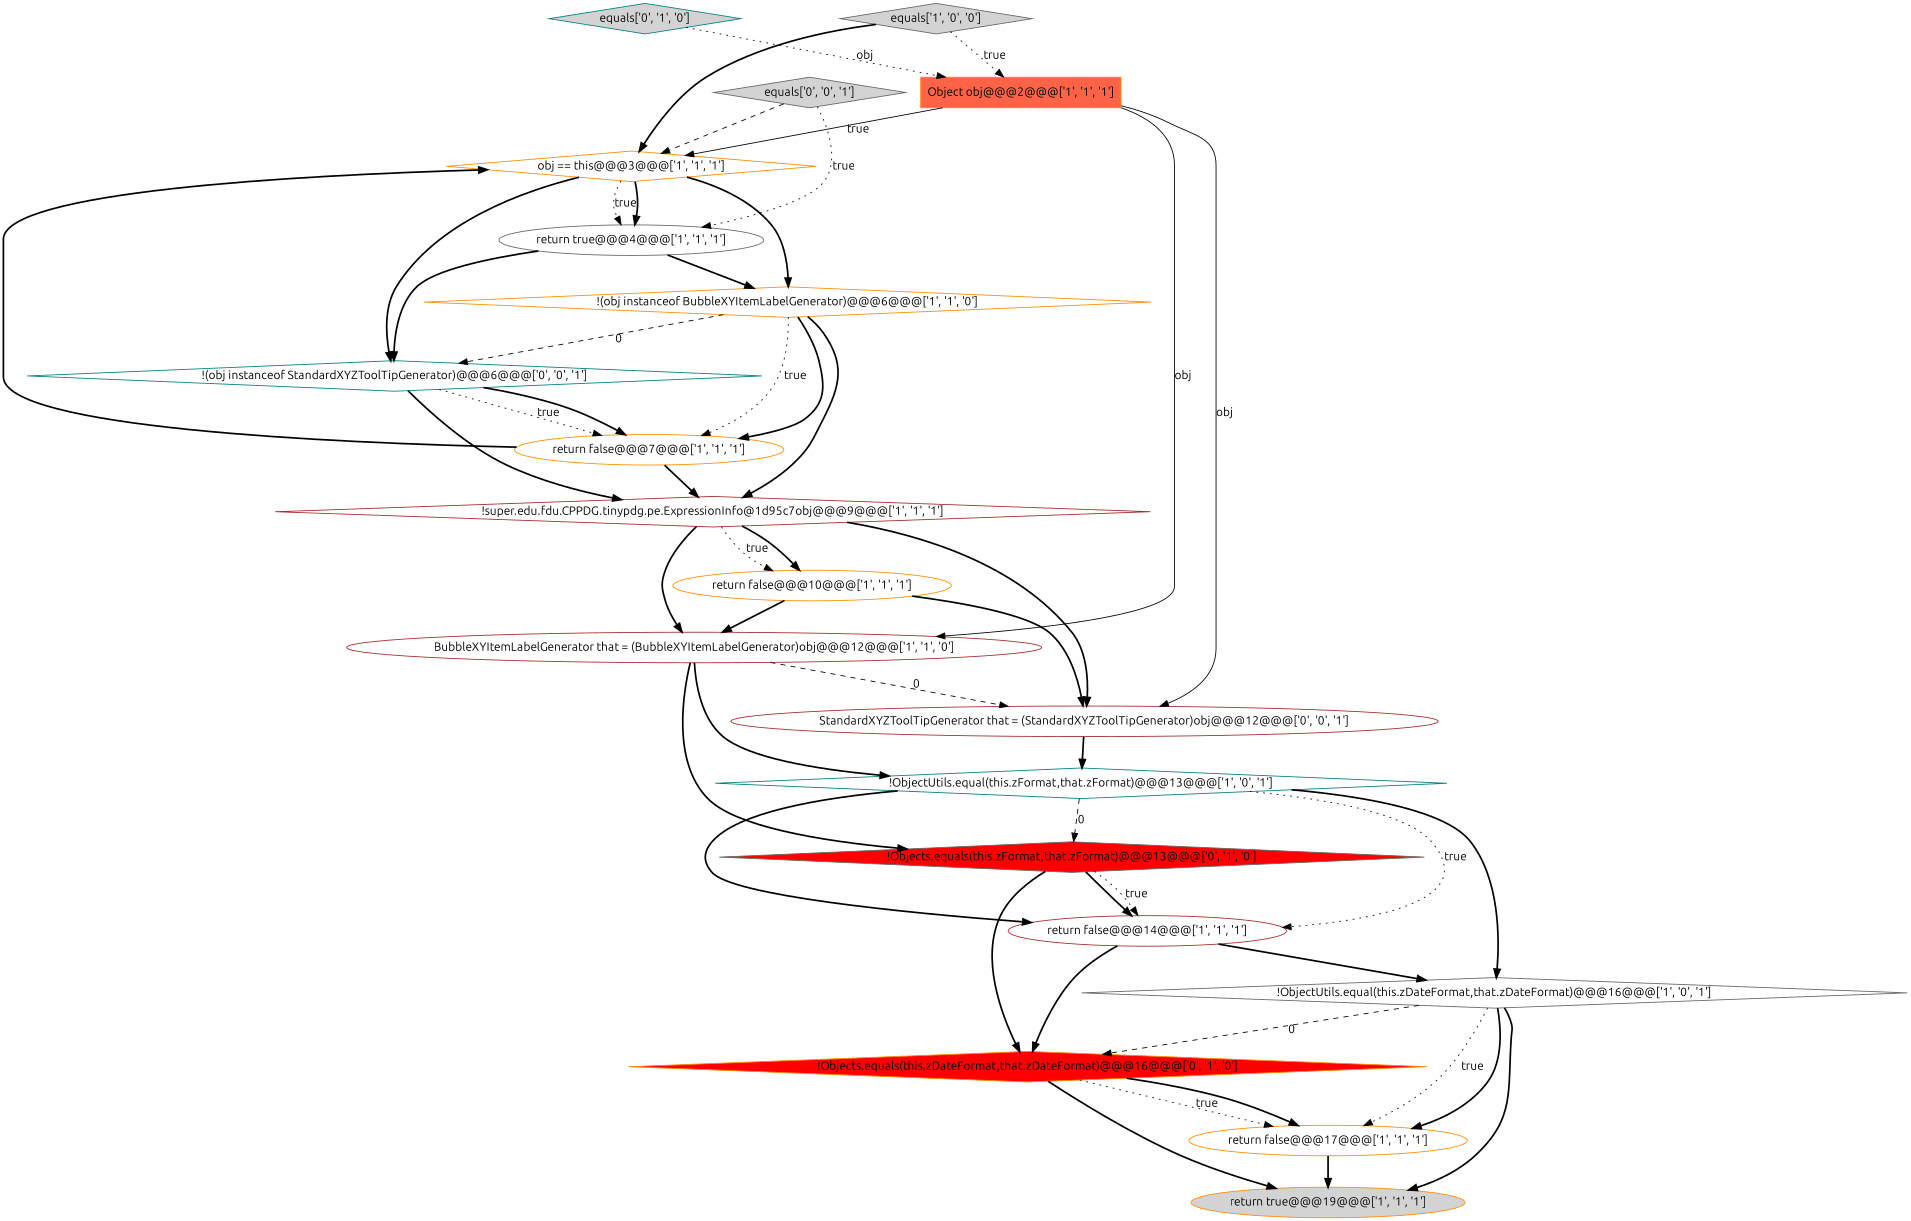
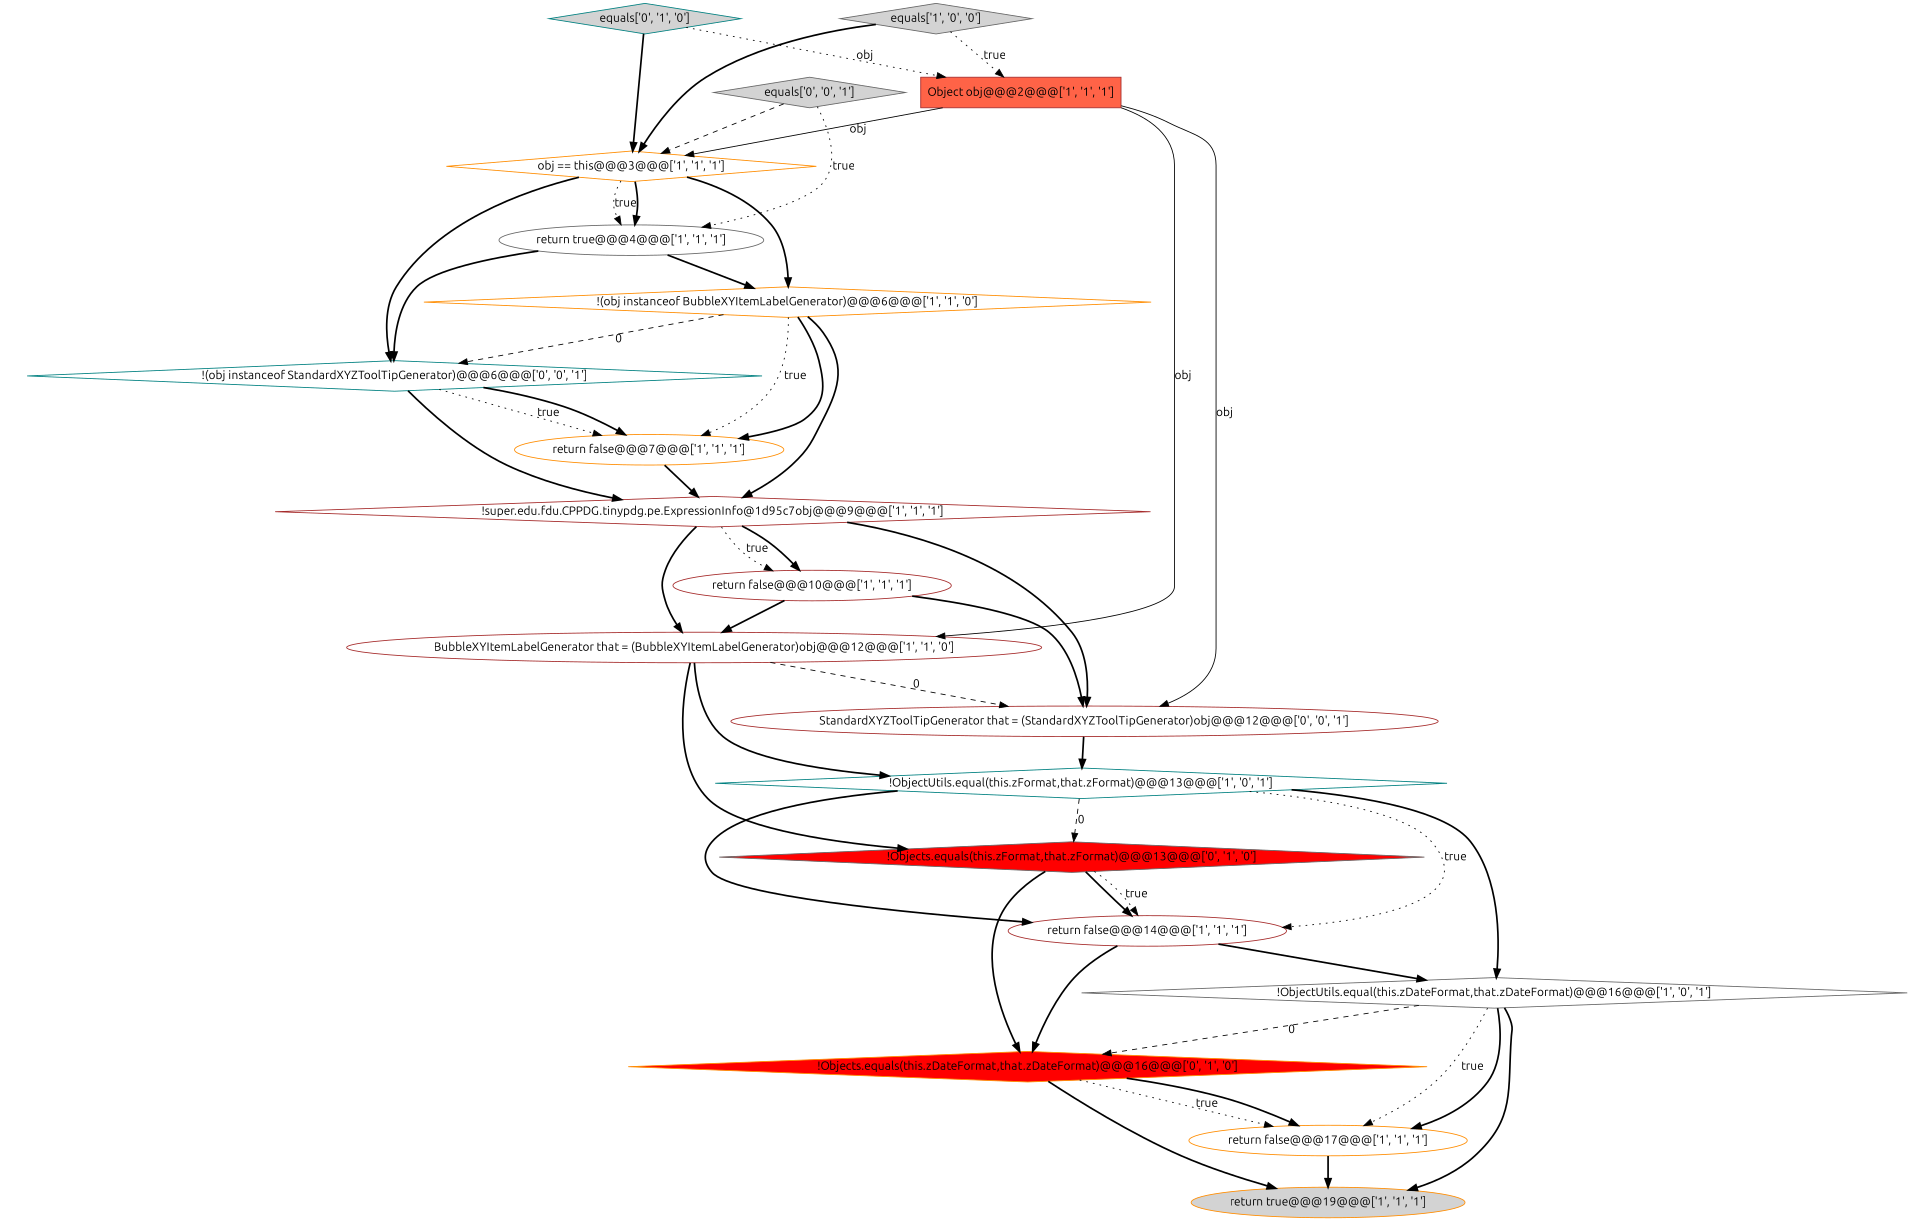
(1021, 92) -> (1021, 92)
(858, 129) -> (858, 129)
(3, 327) -> (639, 88)
(812, 586) -> (812, 586)
